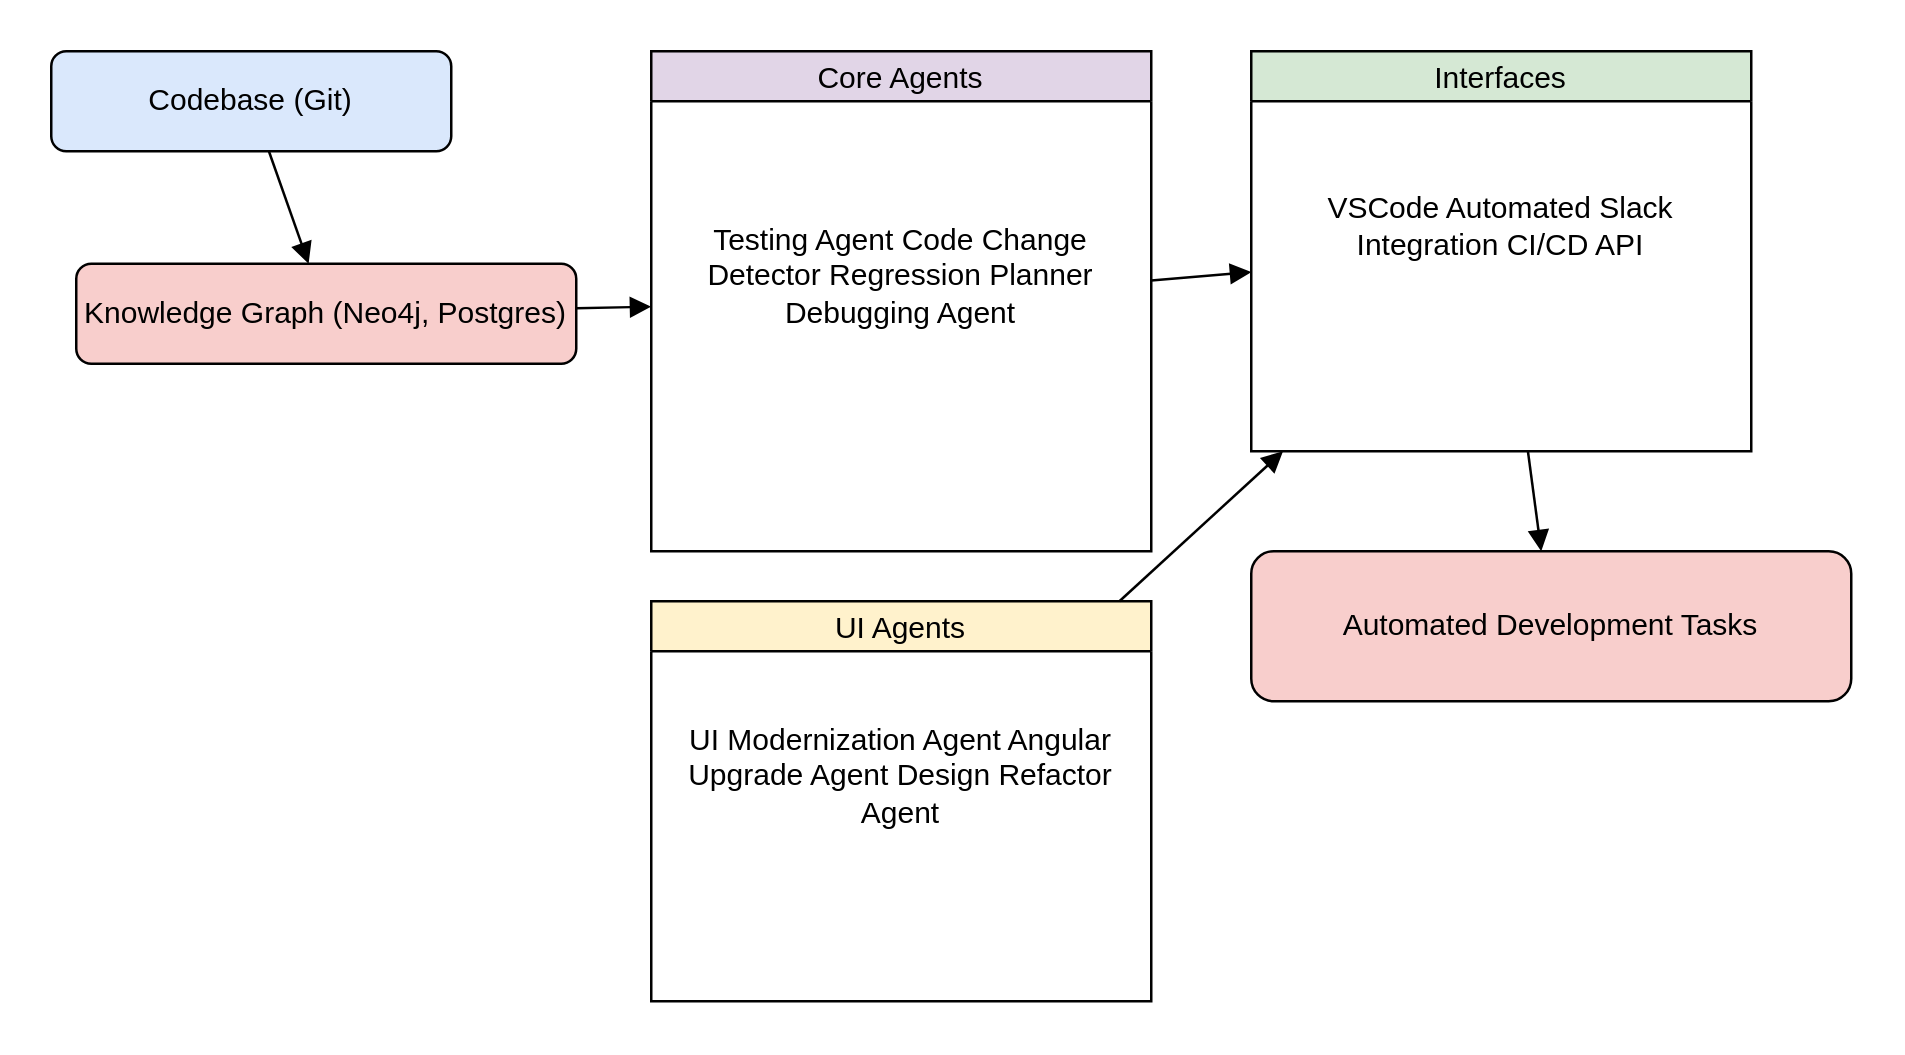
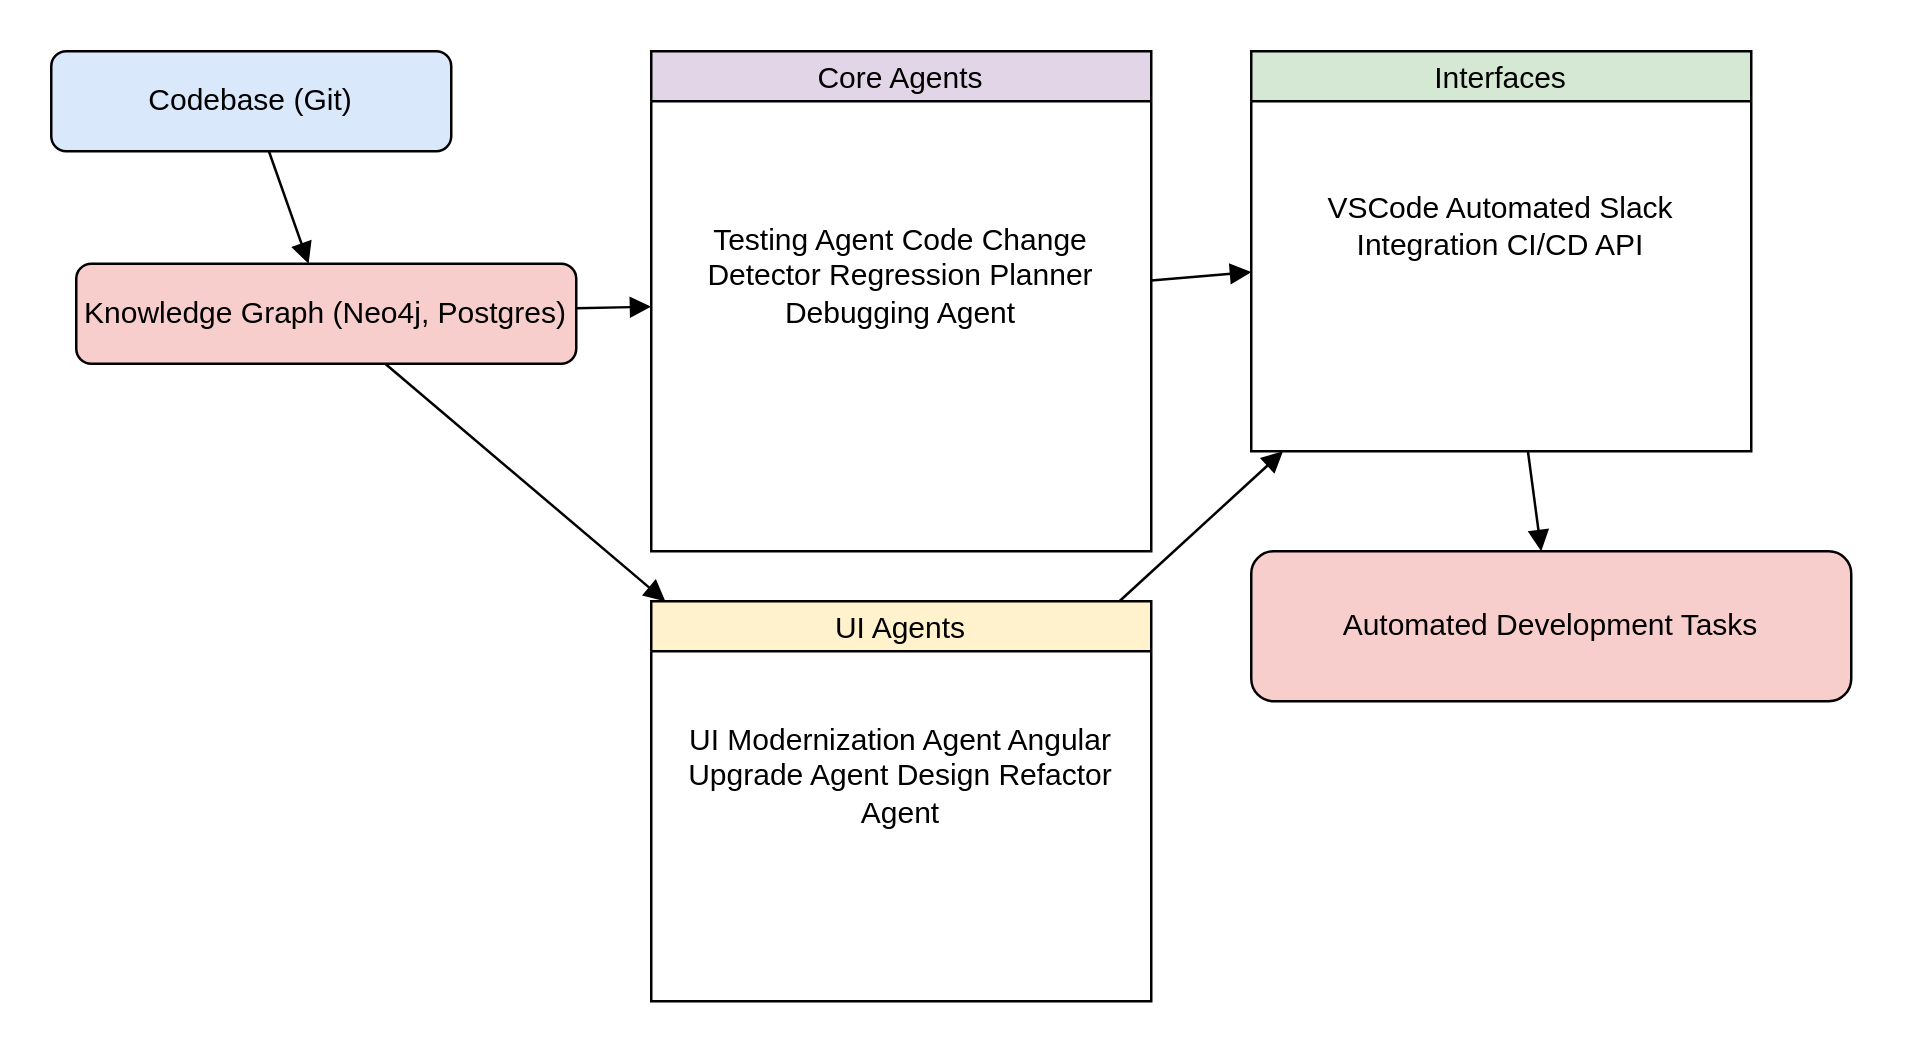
none -> (518, 476)
